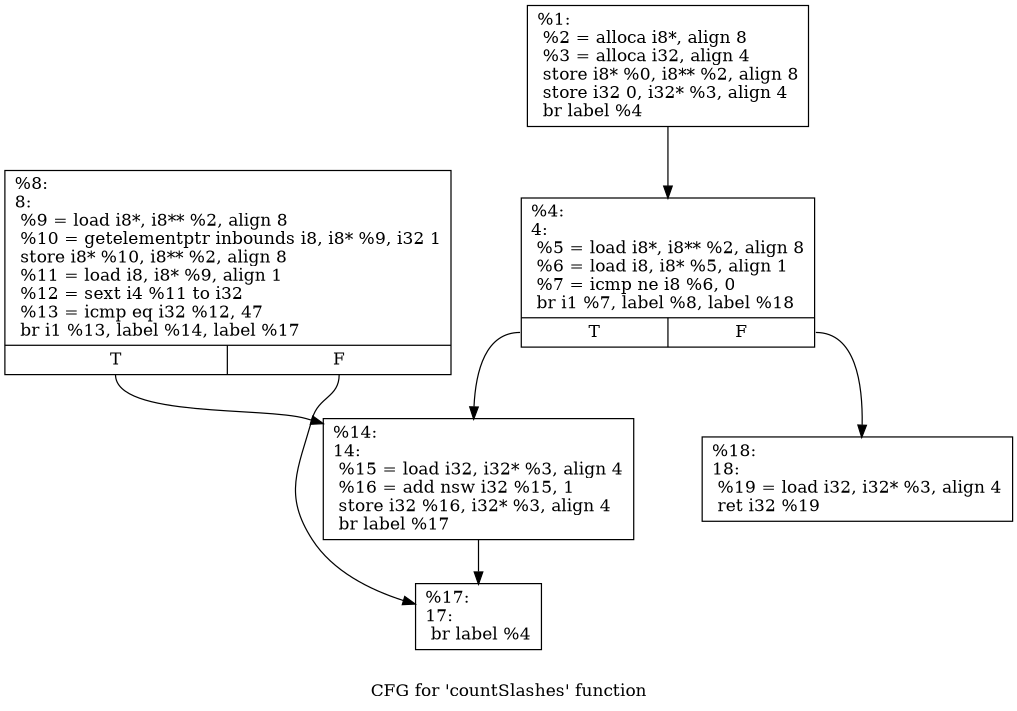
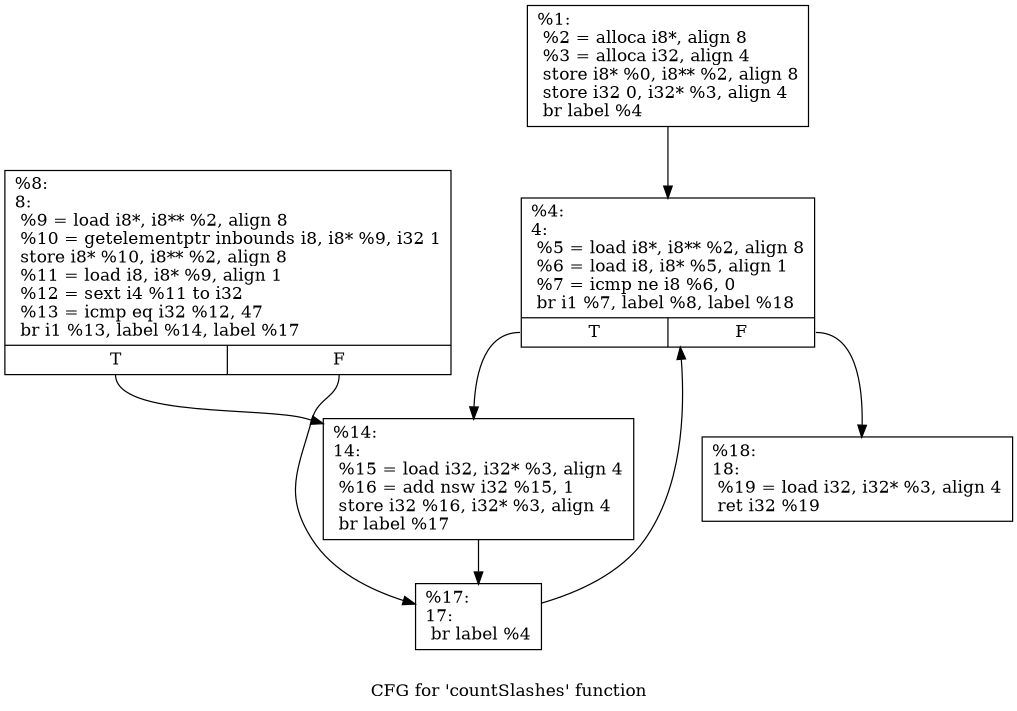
none -> (660, 512)
